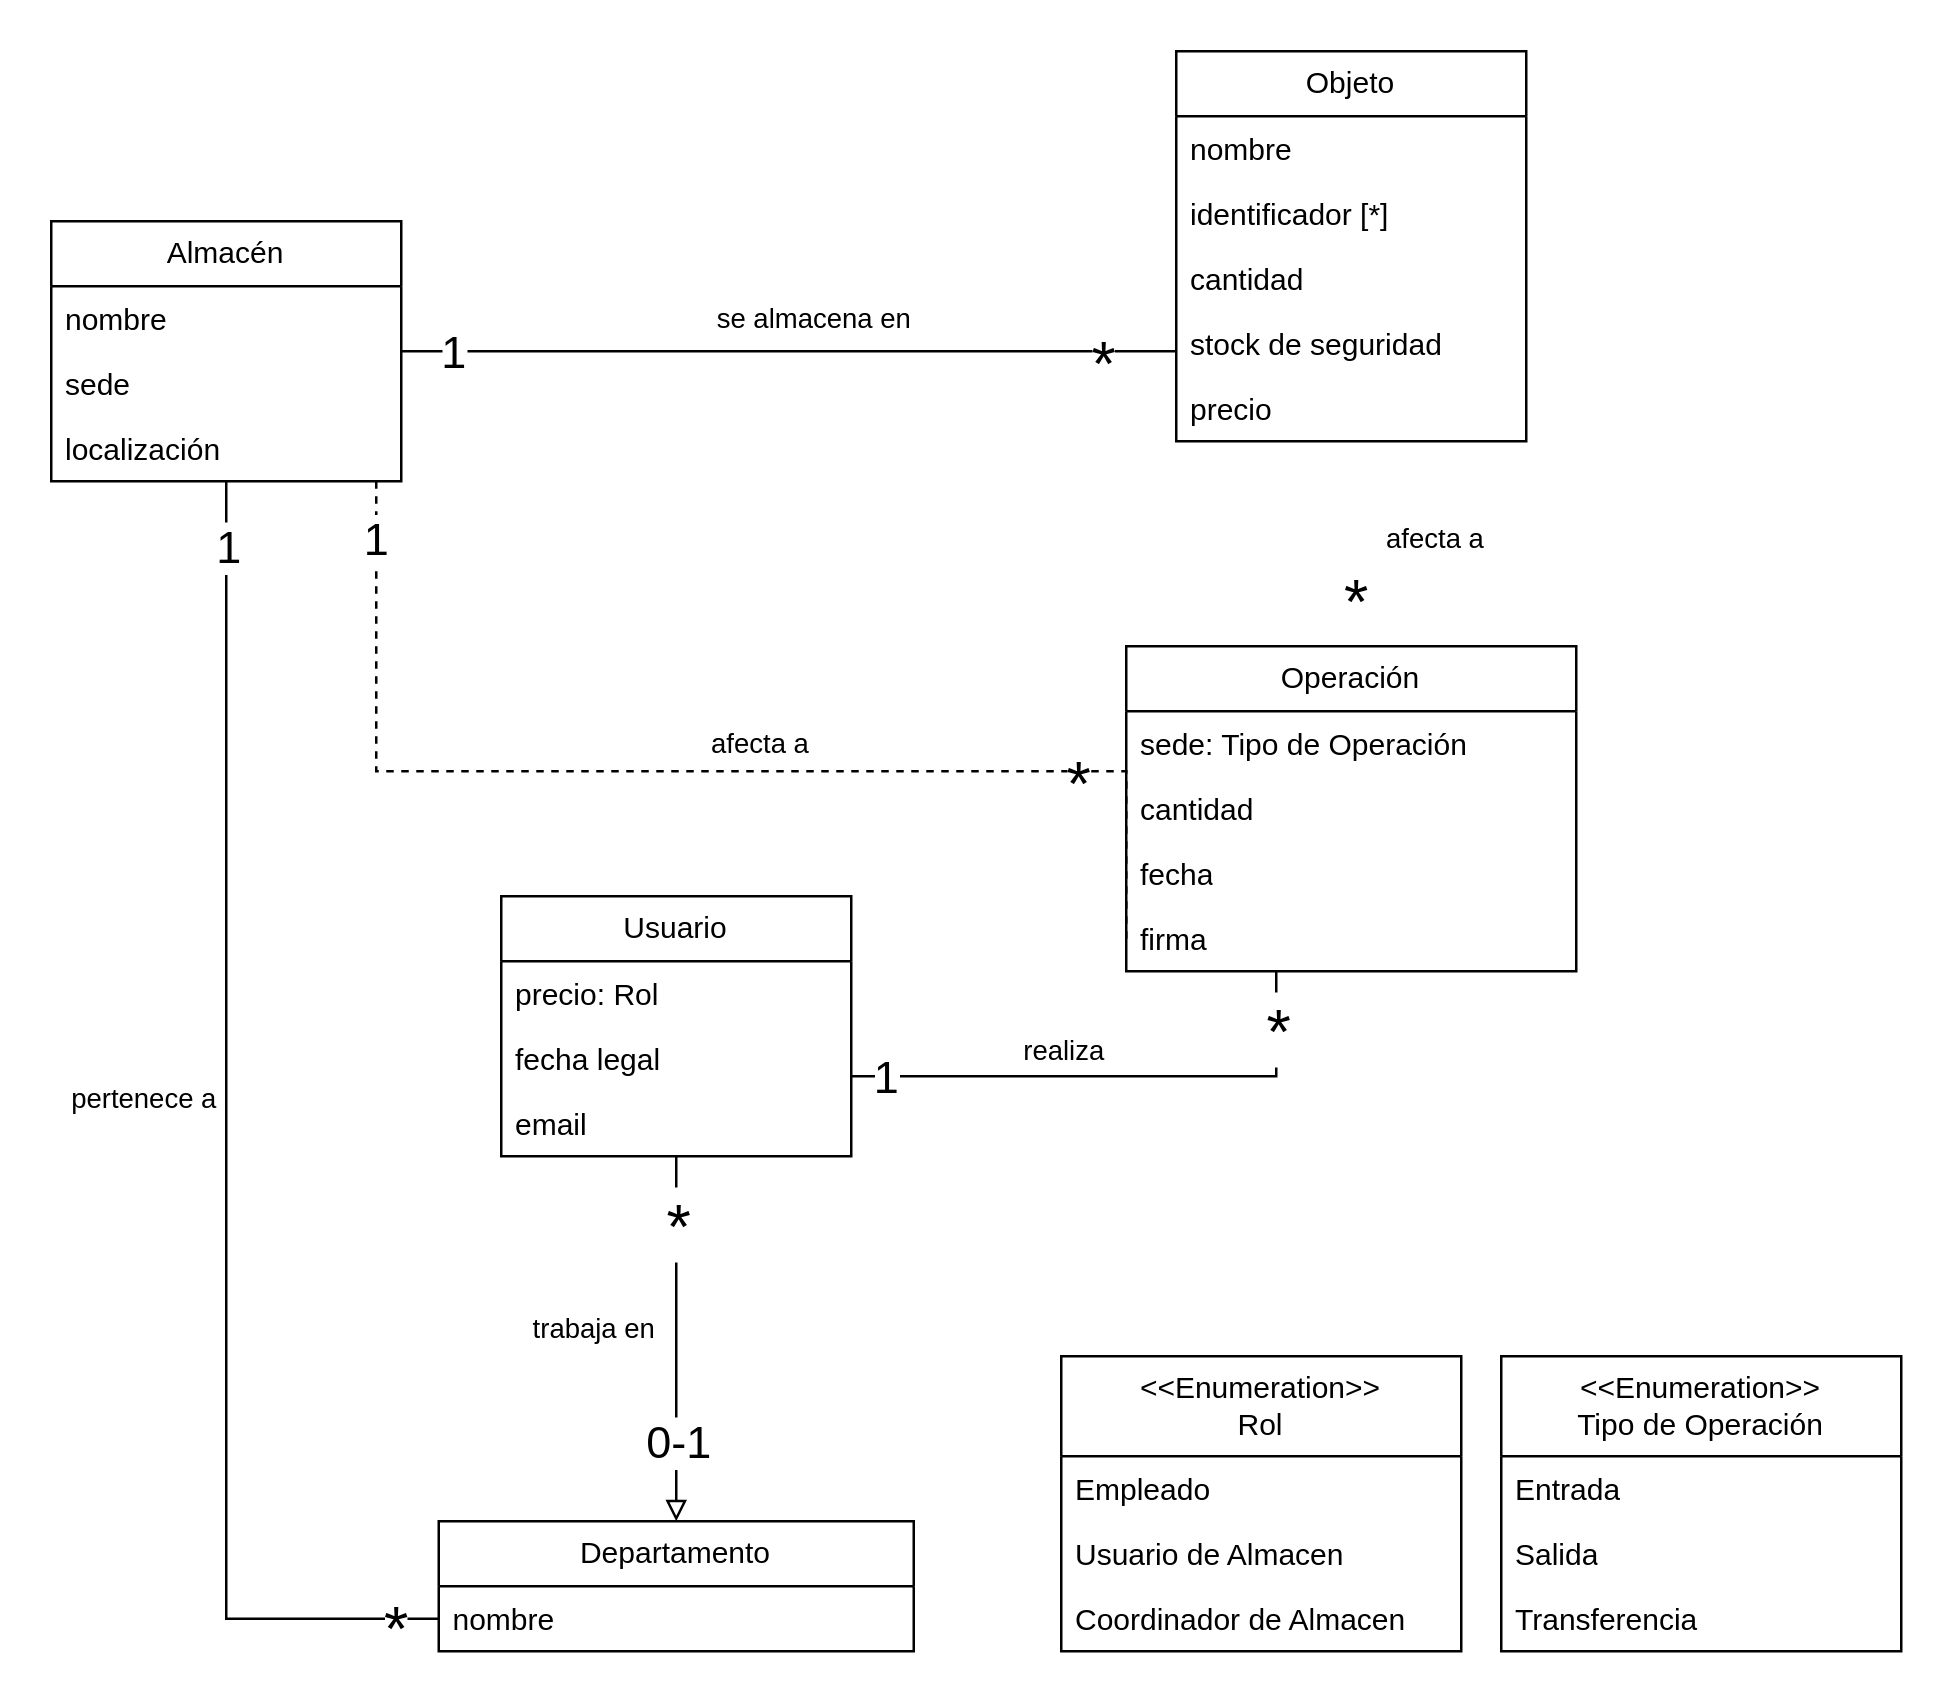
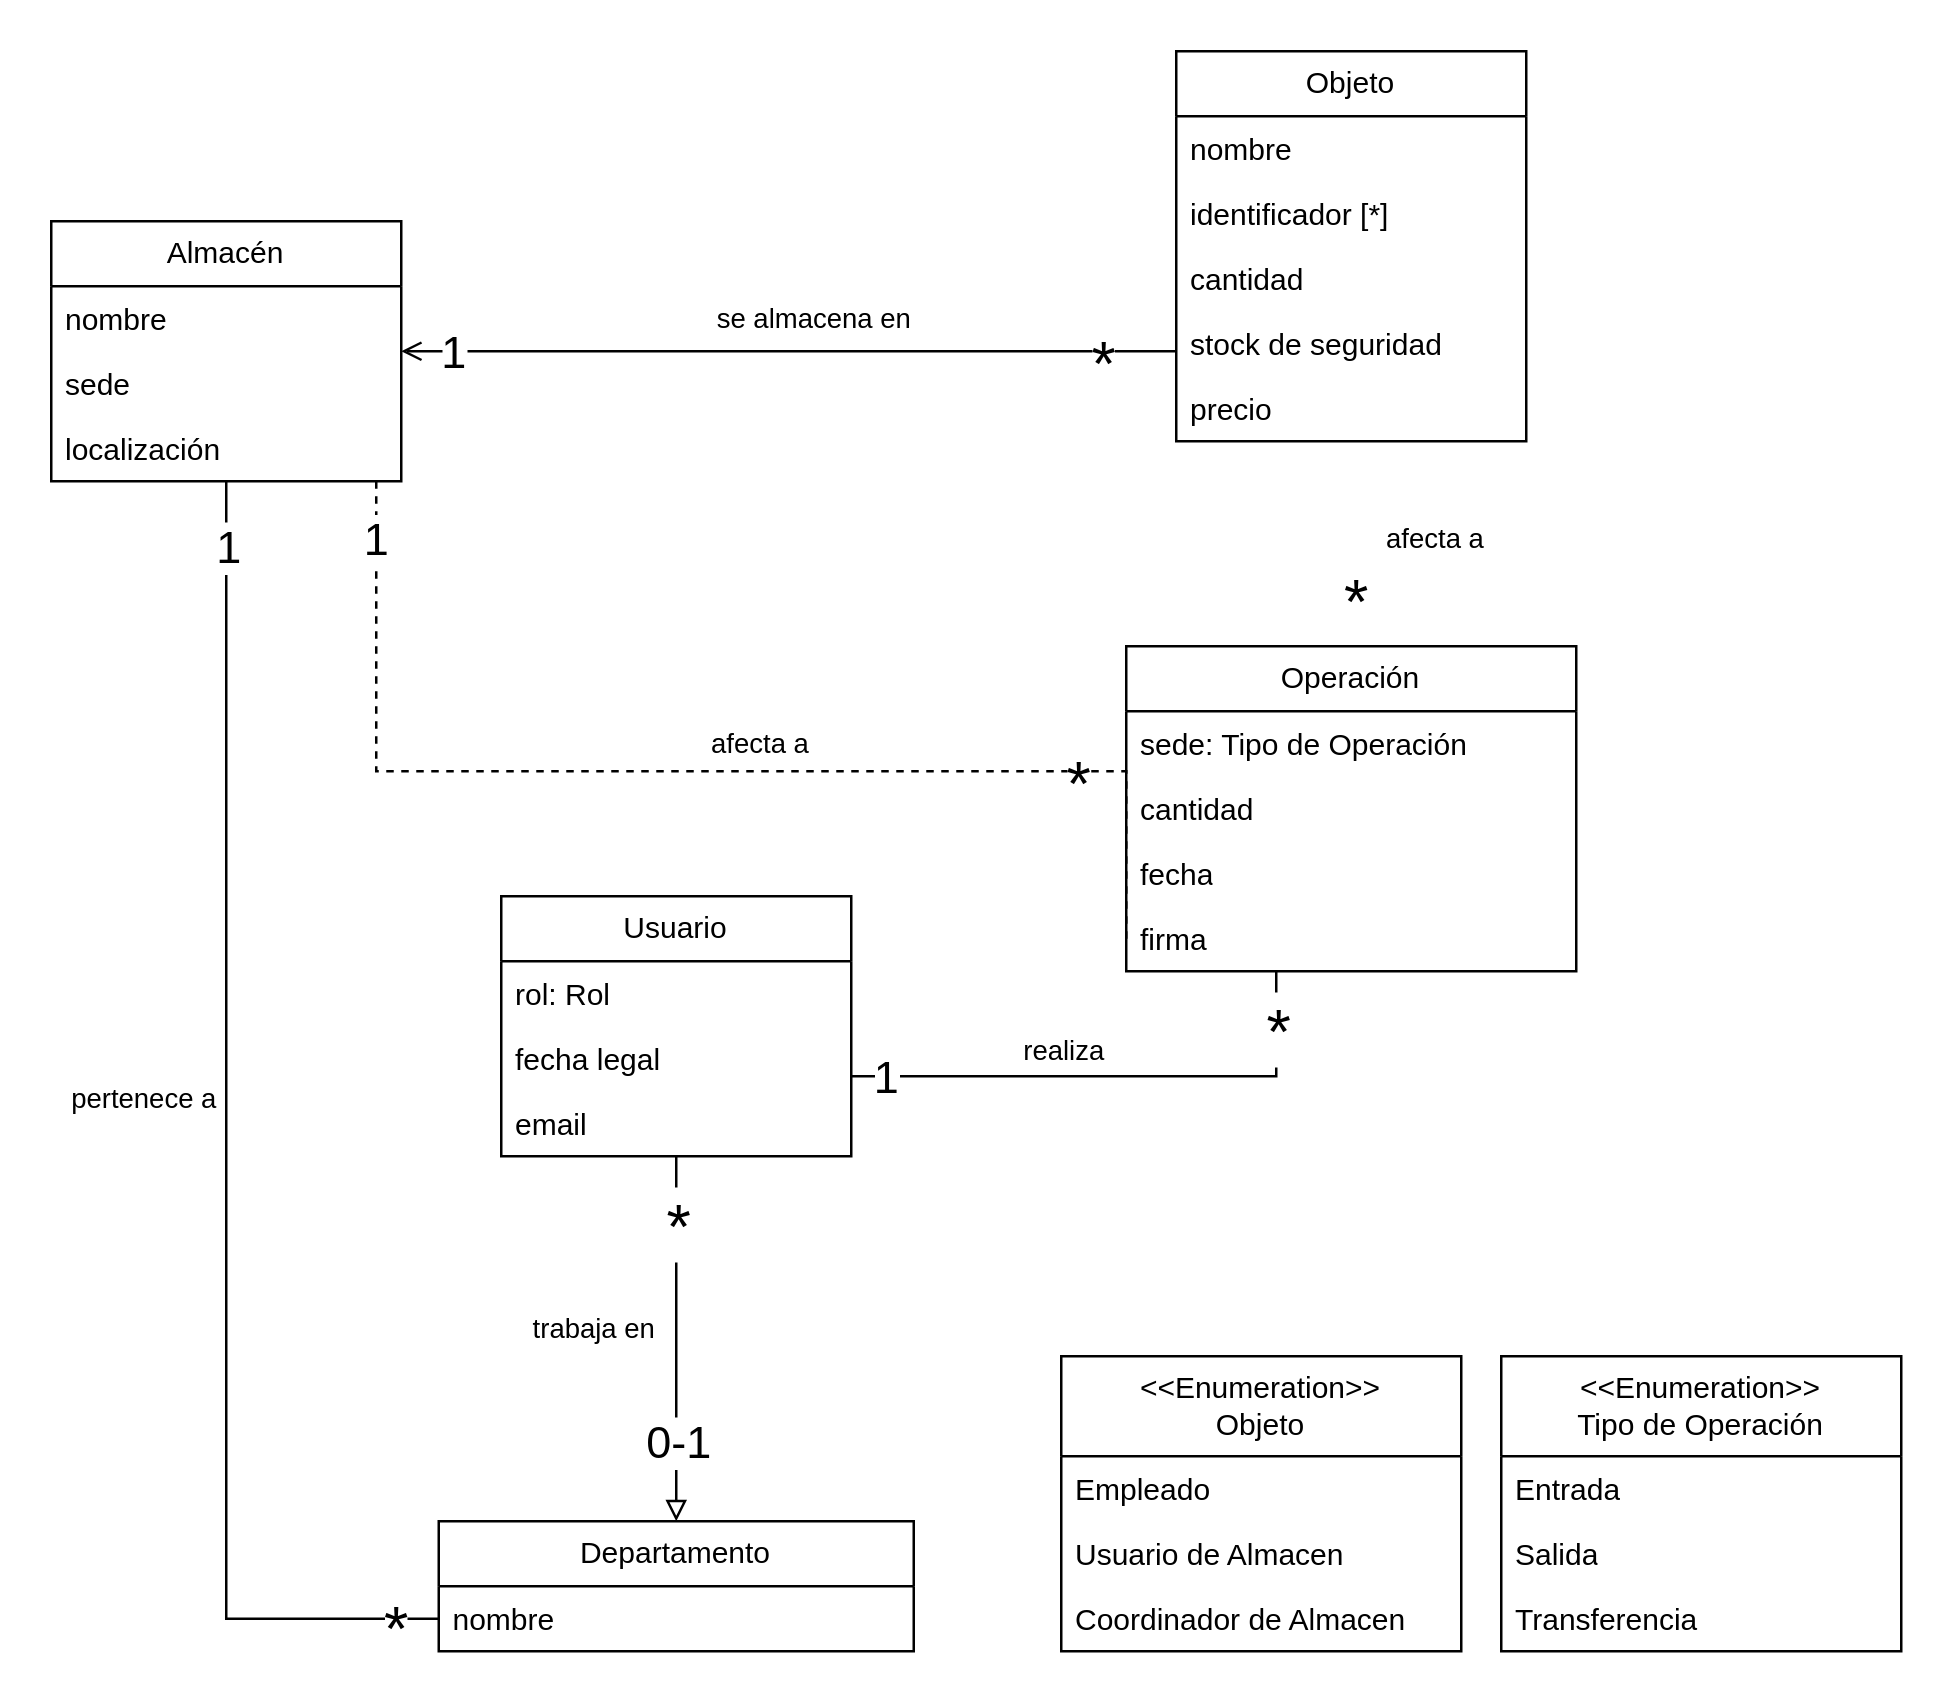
(408, 351) -> (410, 351)
(593, 997) -> (568, 997)
(1261, 1406) -> (1261, 1406)
